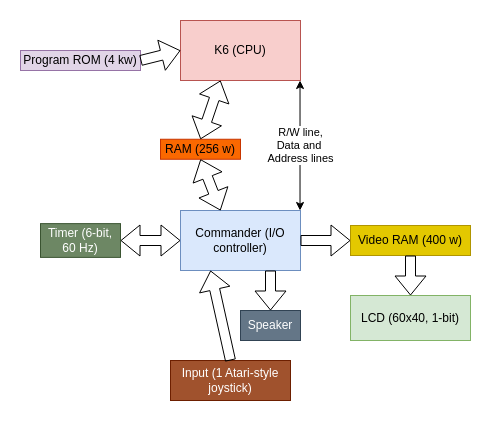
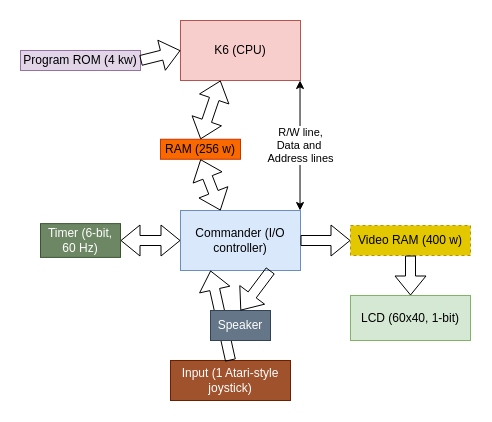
(411, 241) -> (411, 241)
(271, 326) -> (241, 326)
